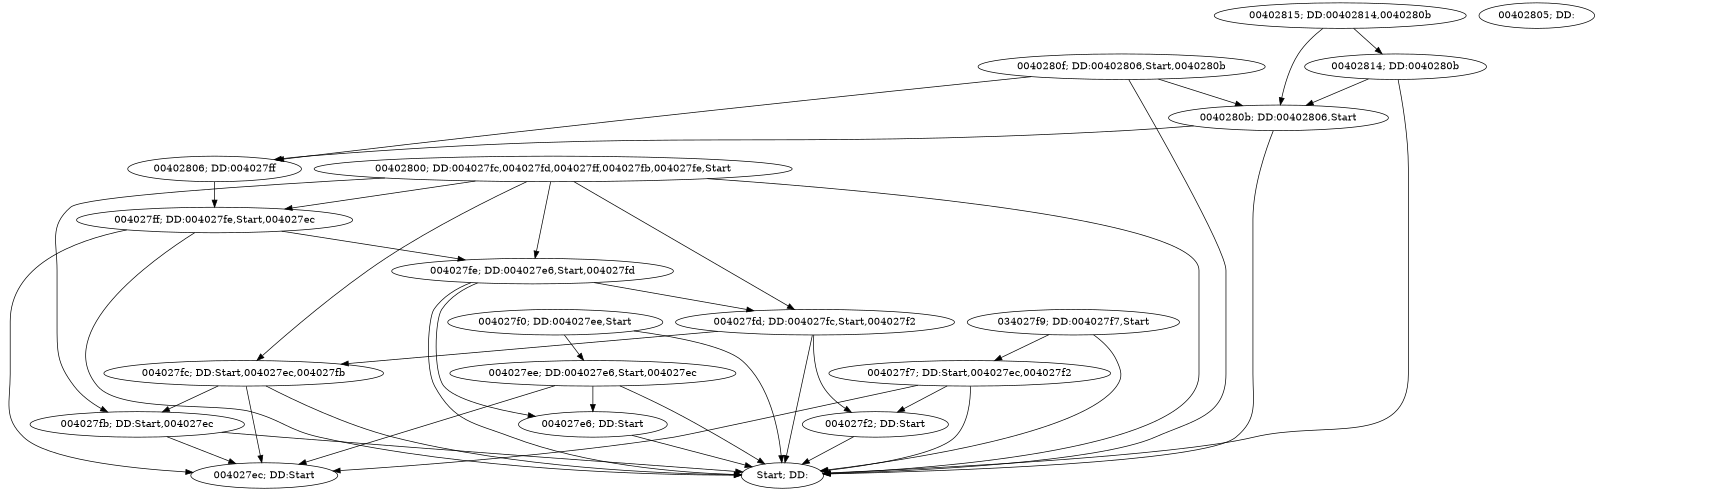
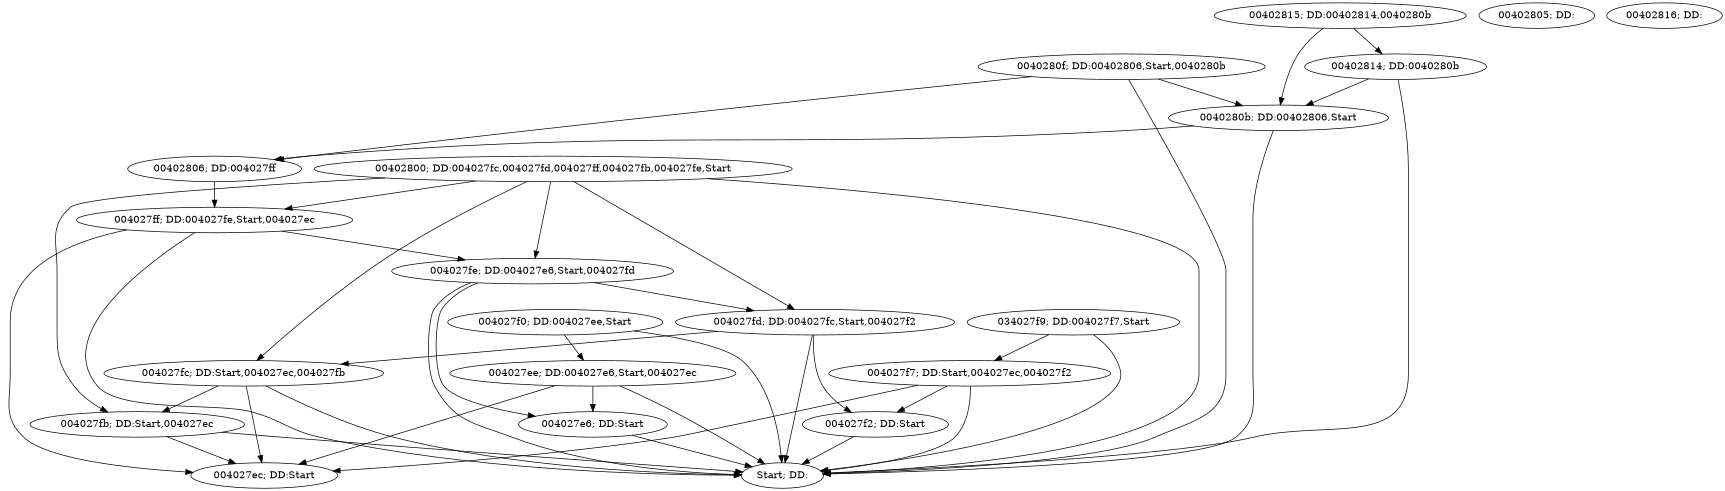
none -> (1665, 16)
